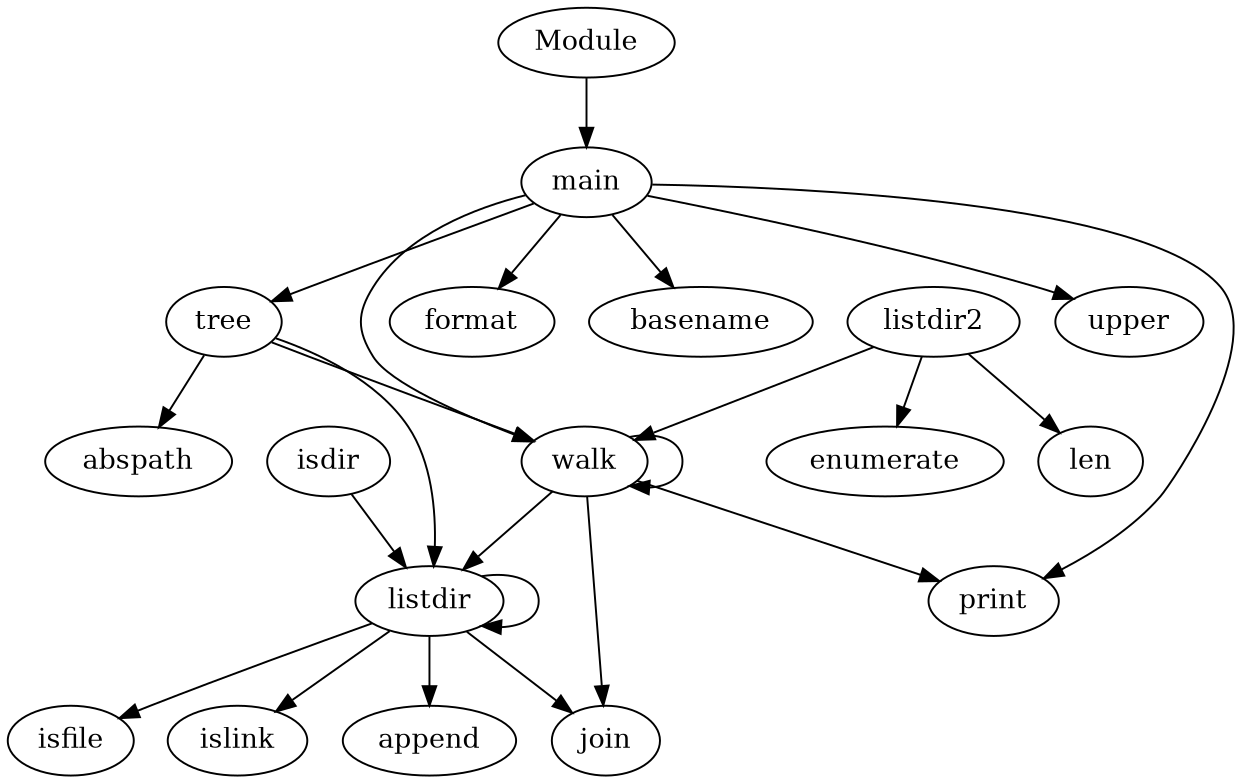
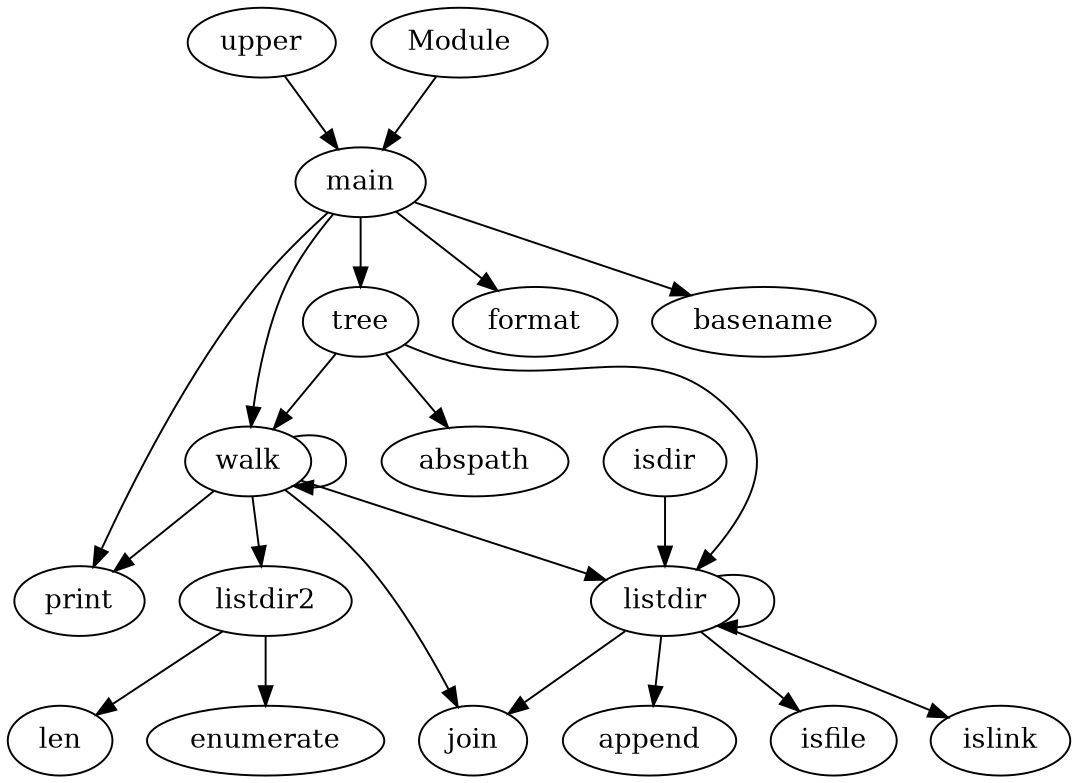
(852, 240) -> (305, 105)
(764, 390) -> (256, 522)
